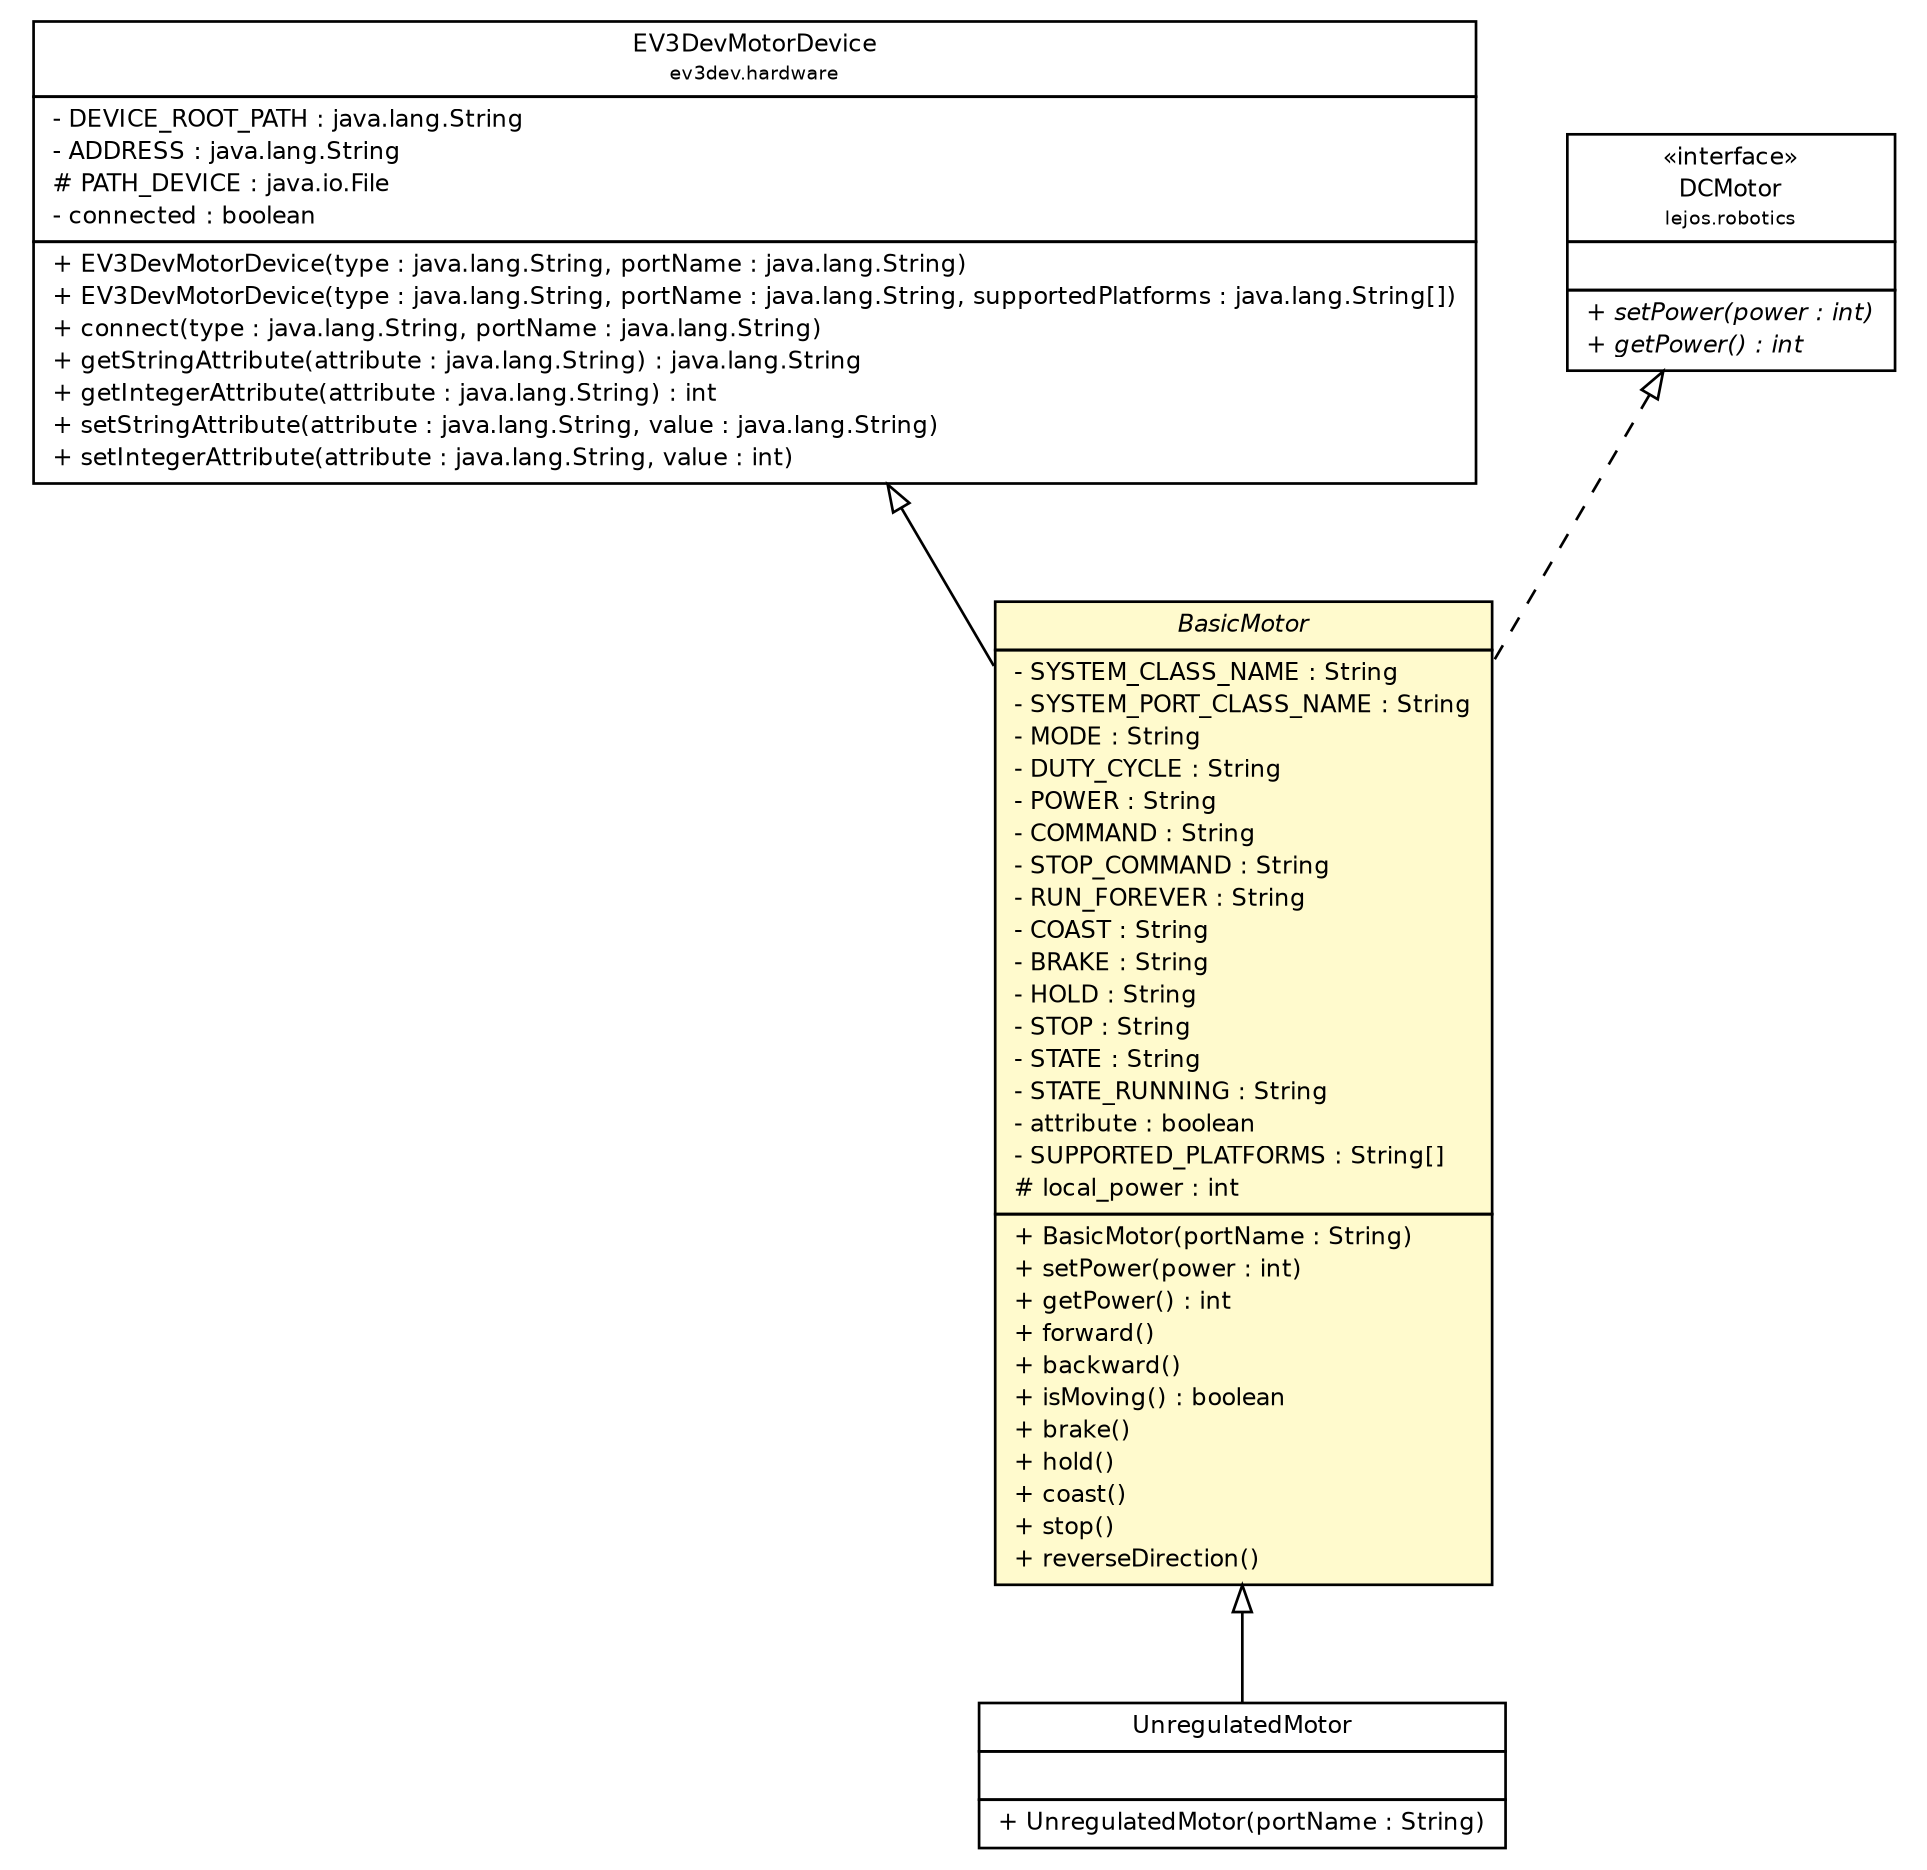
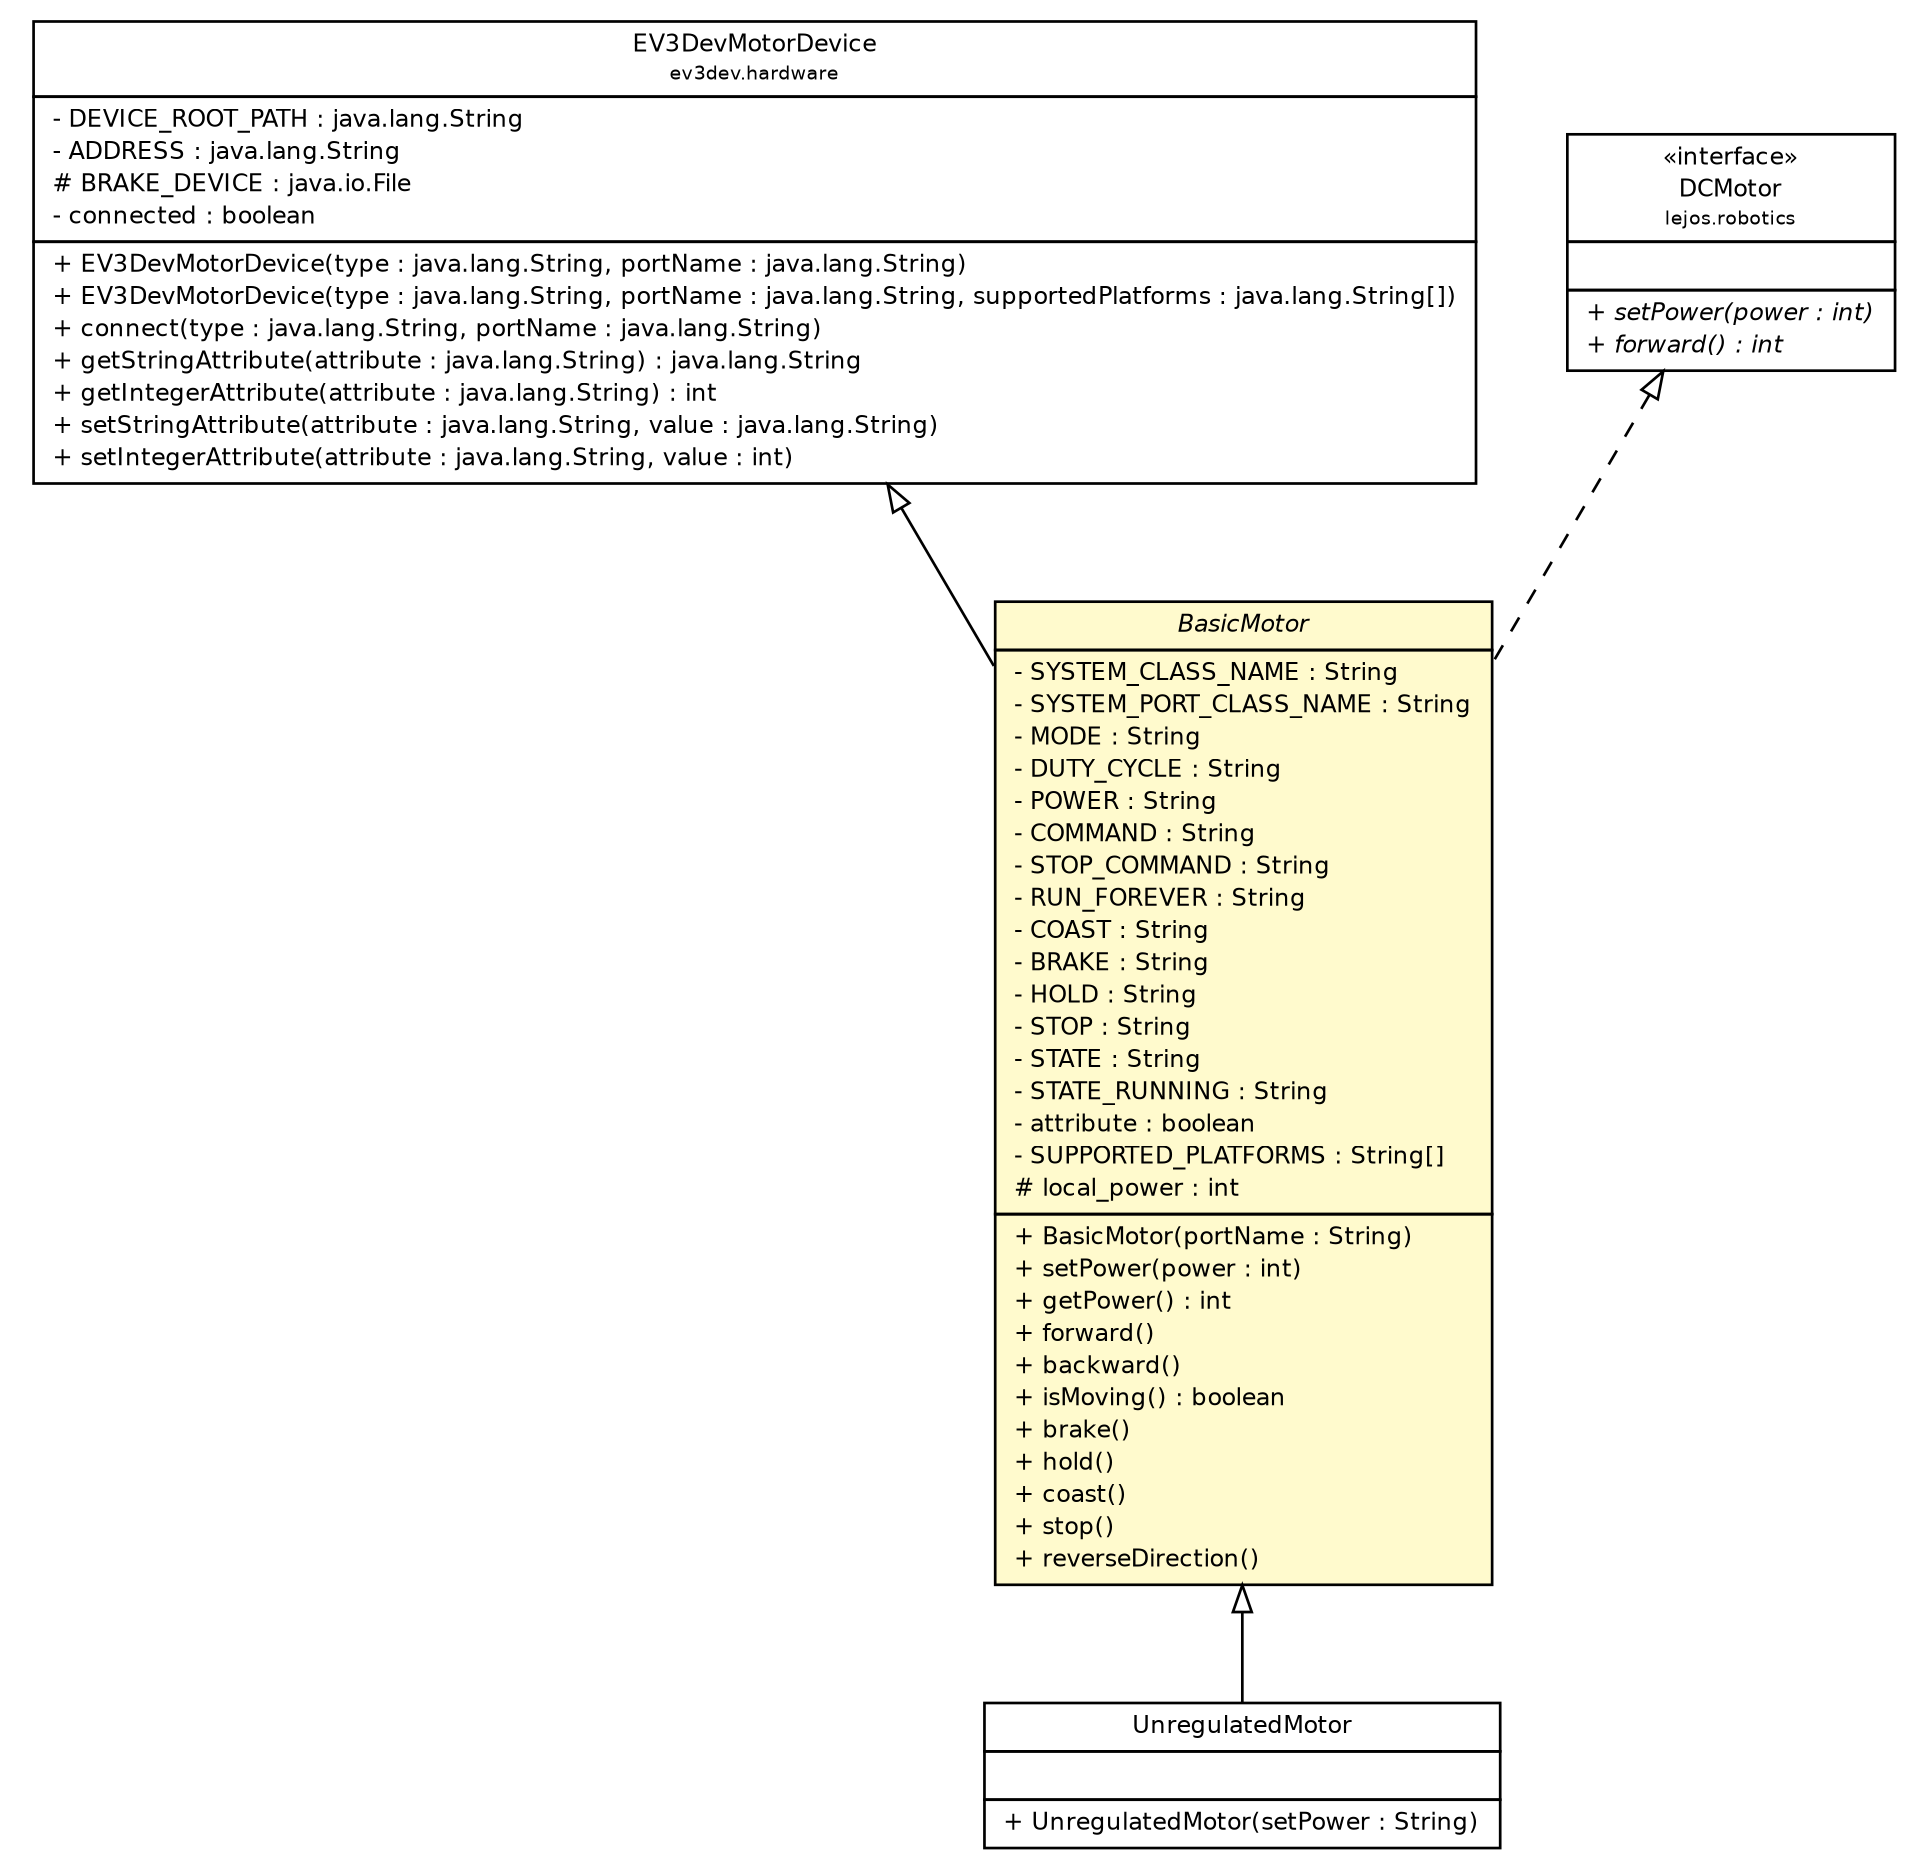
(222, 184) -> (232, 184)
(1696, 345) -> (1686, 345)
(1242, 1823) -> (1242, 1823)
